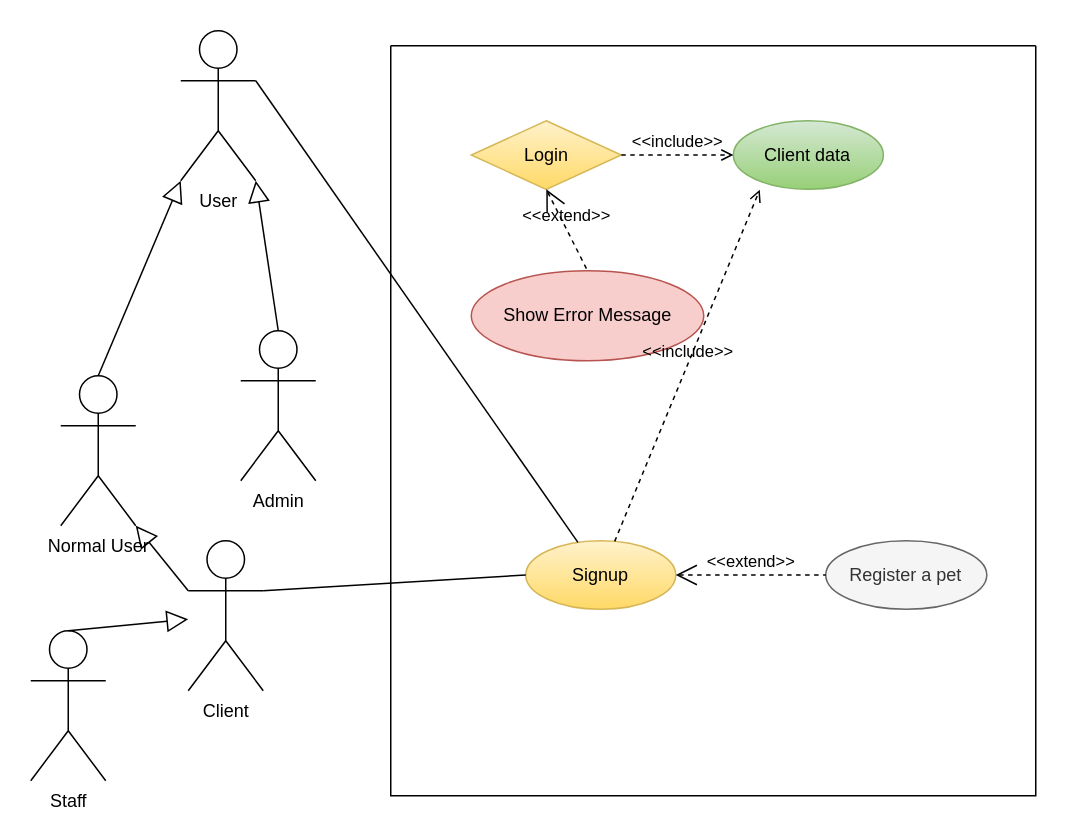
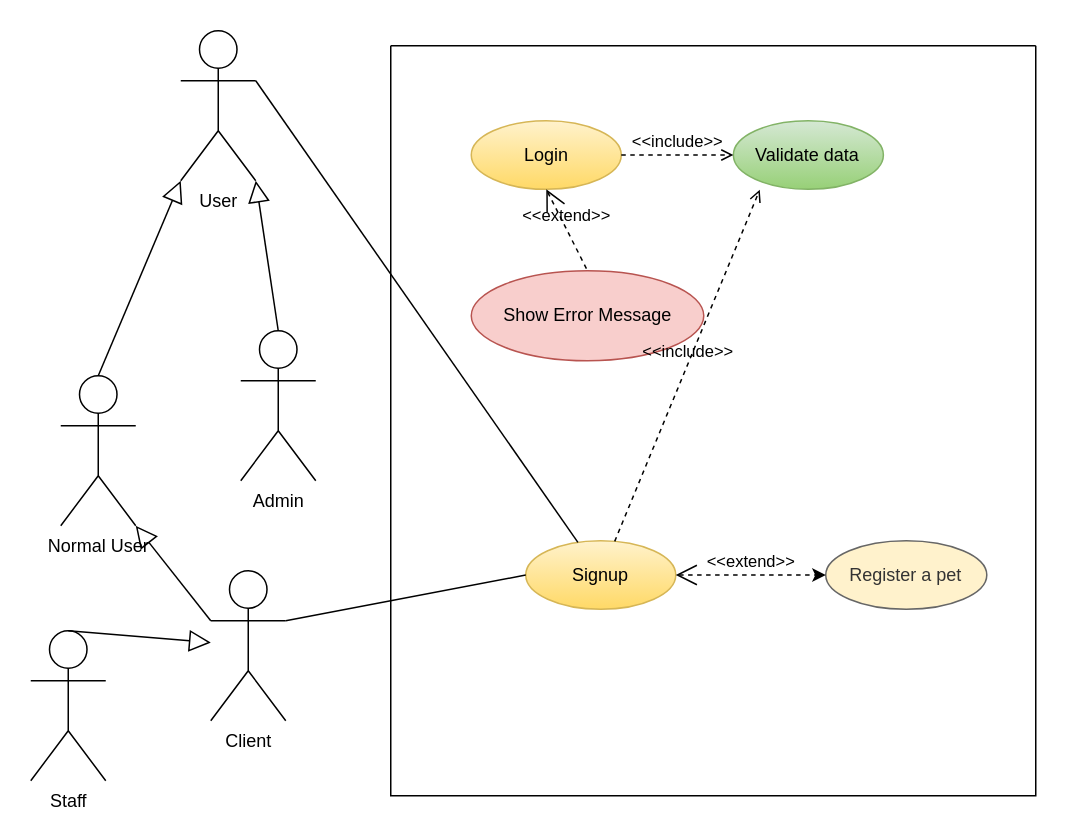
(546, 155) -> (546, 155)
(808, 155) -> (808, 155)
(818, 575) -> (814, 575)
(906, 575) -> (906, 575)
(226, 616) -> (248, 646)
